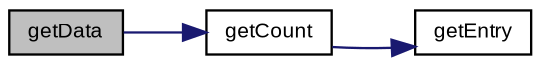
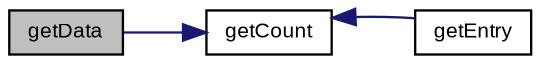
(362, 48) -> (386, 17)
